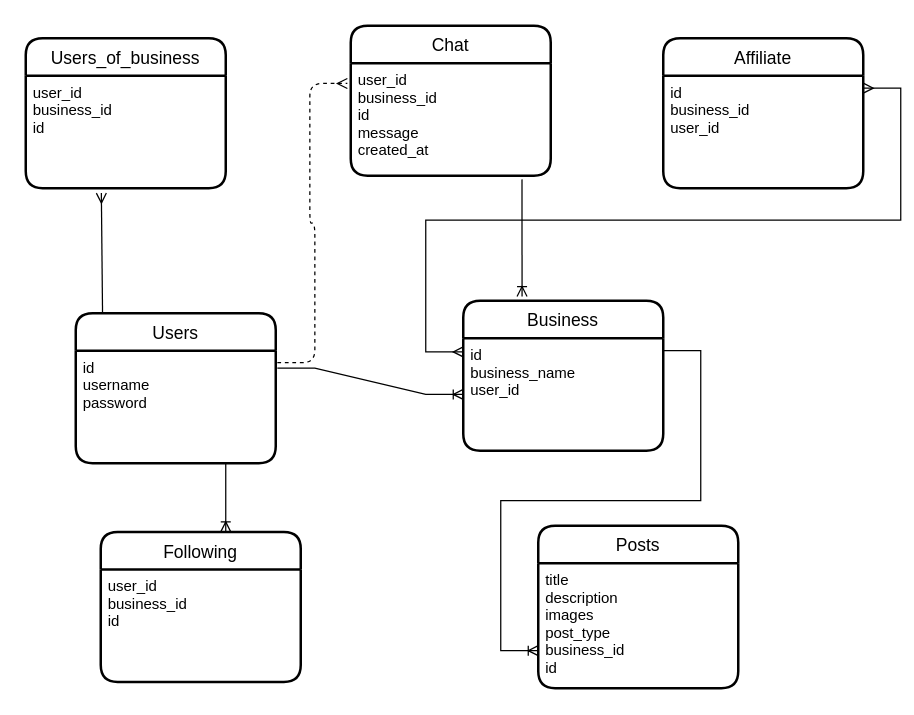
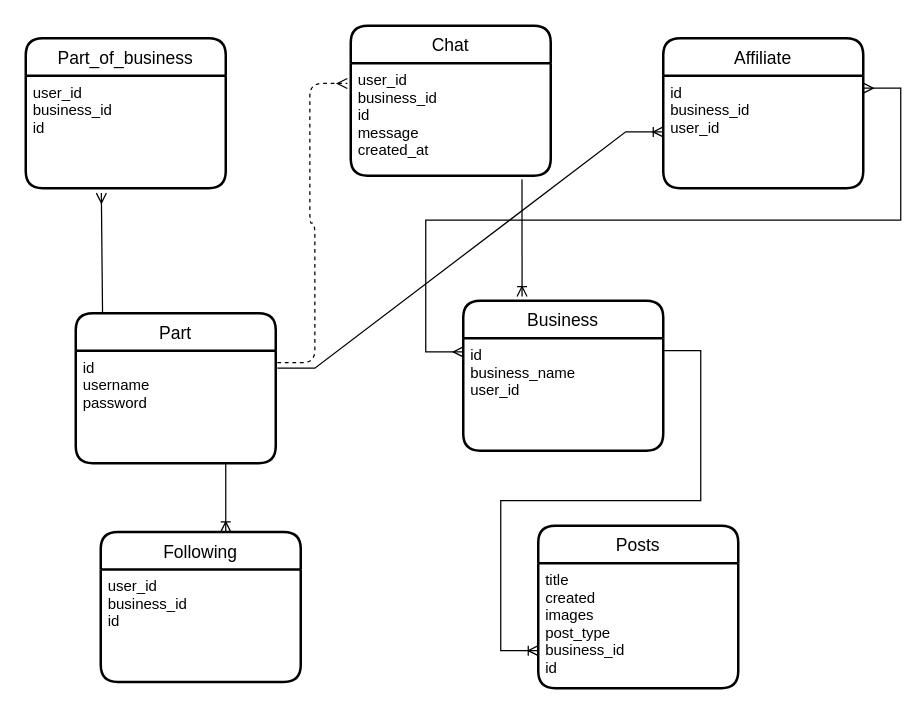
(125, 58) -> (125, 58)
(175, 333) -> (175, 333)
(386, 385) -> (483, 240)
(562, 580) -> (562, 580)
